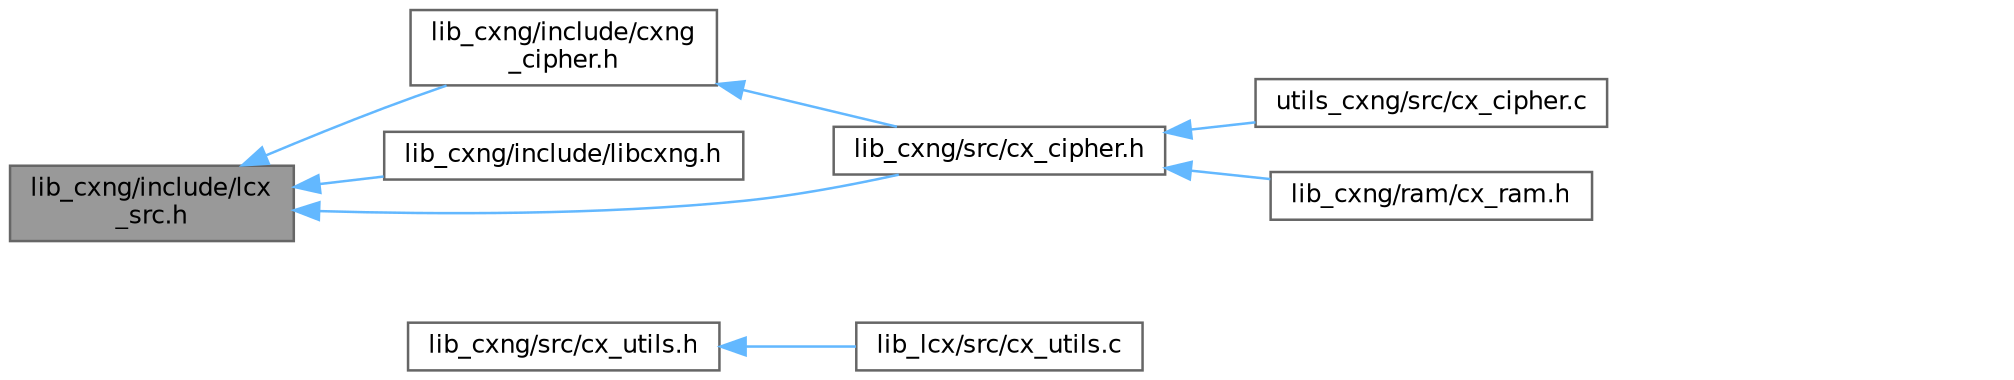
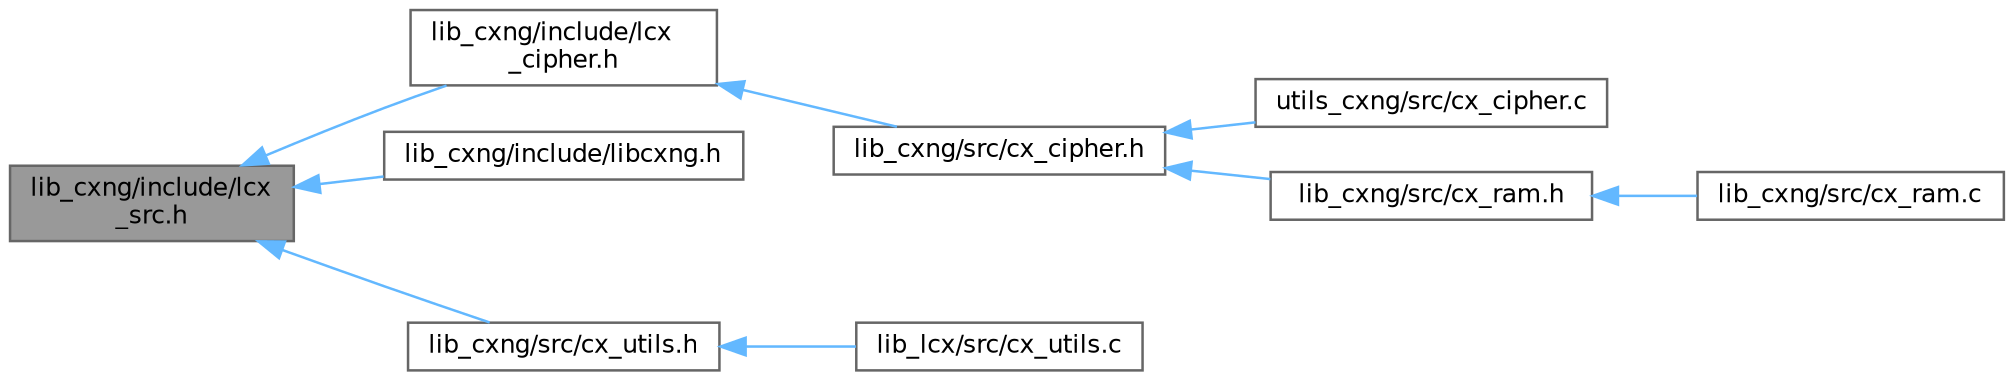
(564, 48) -> (564, 48)
(1431, 196) -> (1431, 196)
none -> (1851, 196)
(610, 210) -> (386, 287)
